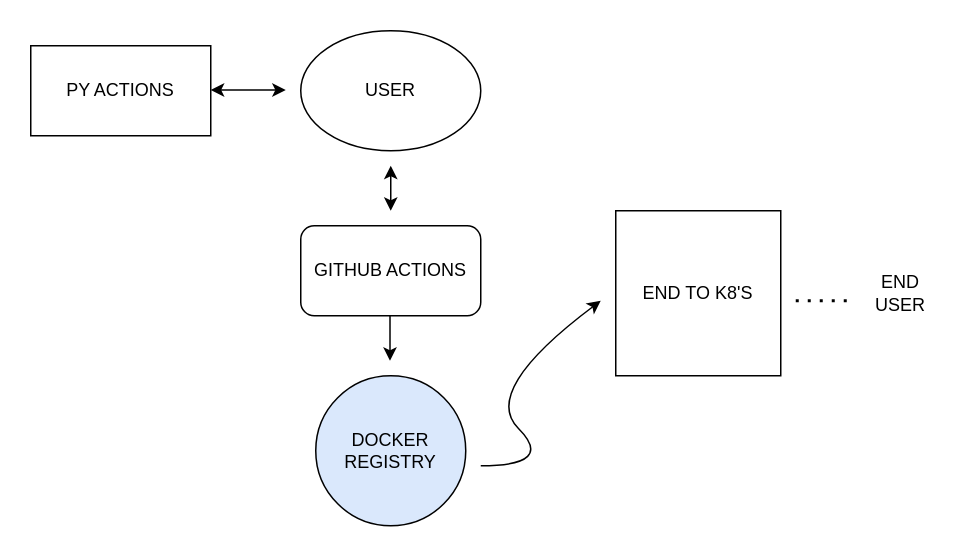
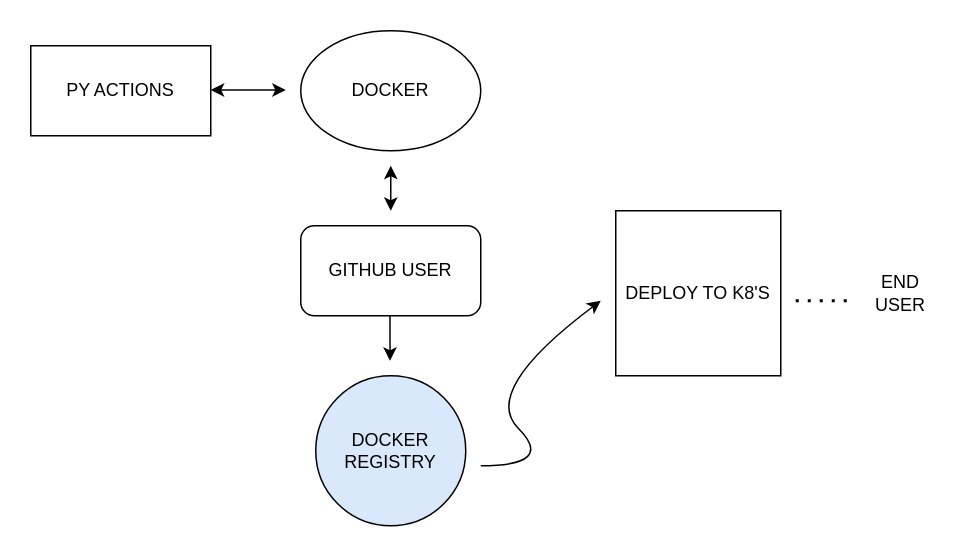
(391, 91) -> (391, 91)
(391, 271) -> (391, 271)
(698, 293) -> (698, 293)
